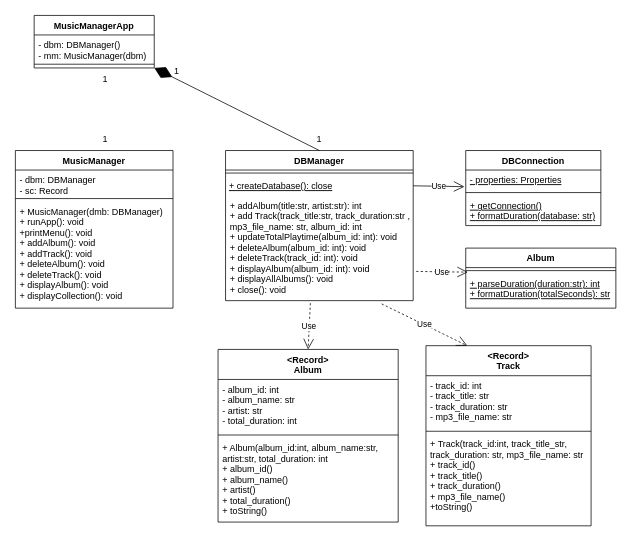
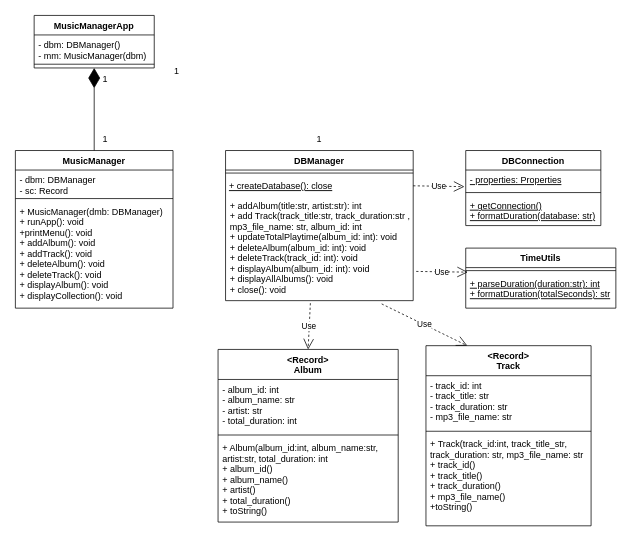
(245, 113) -> none
none -> (94, 119)
(423, 186) -> (423, 186)
(540, 258) -> (540, 258)
